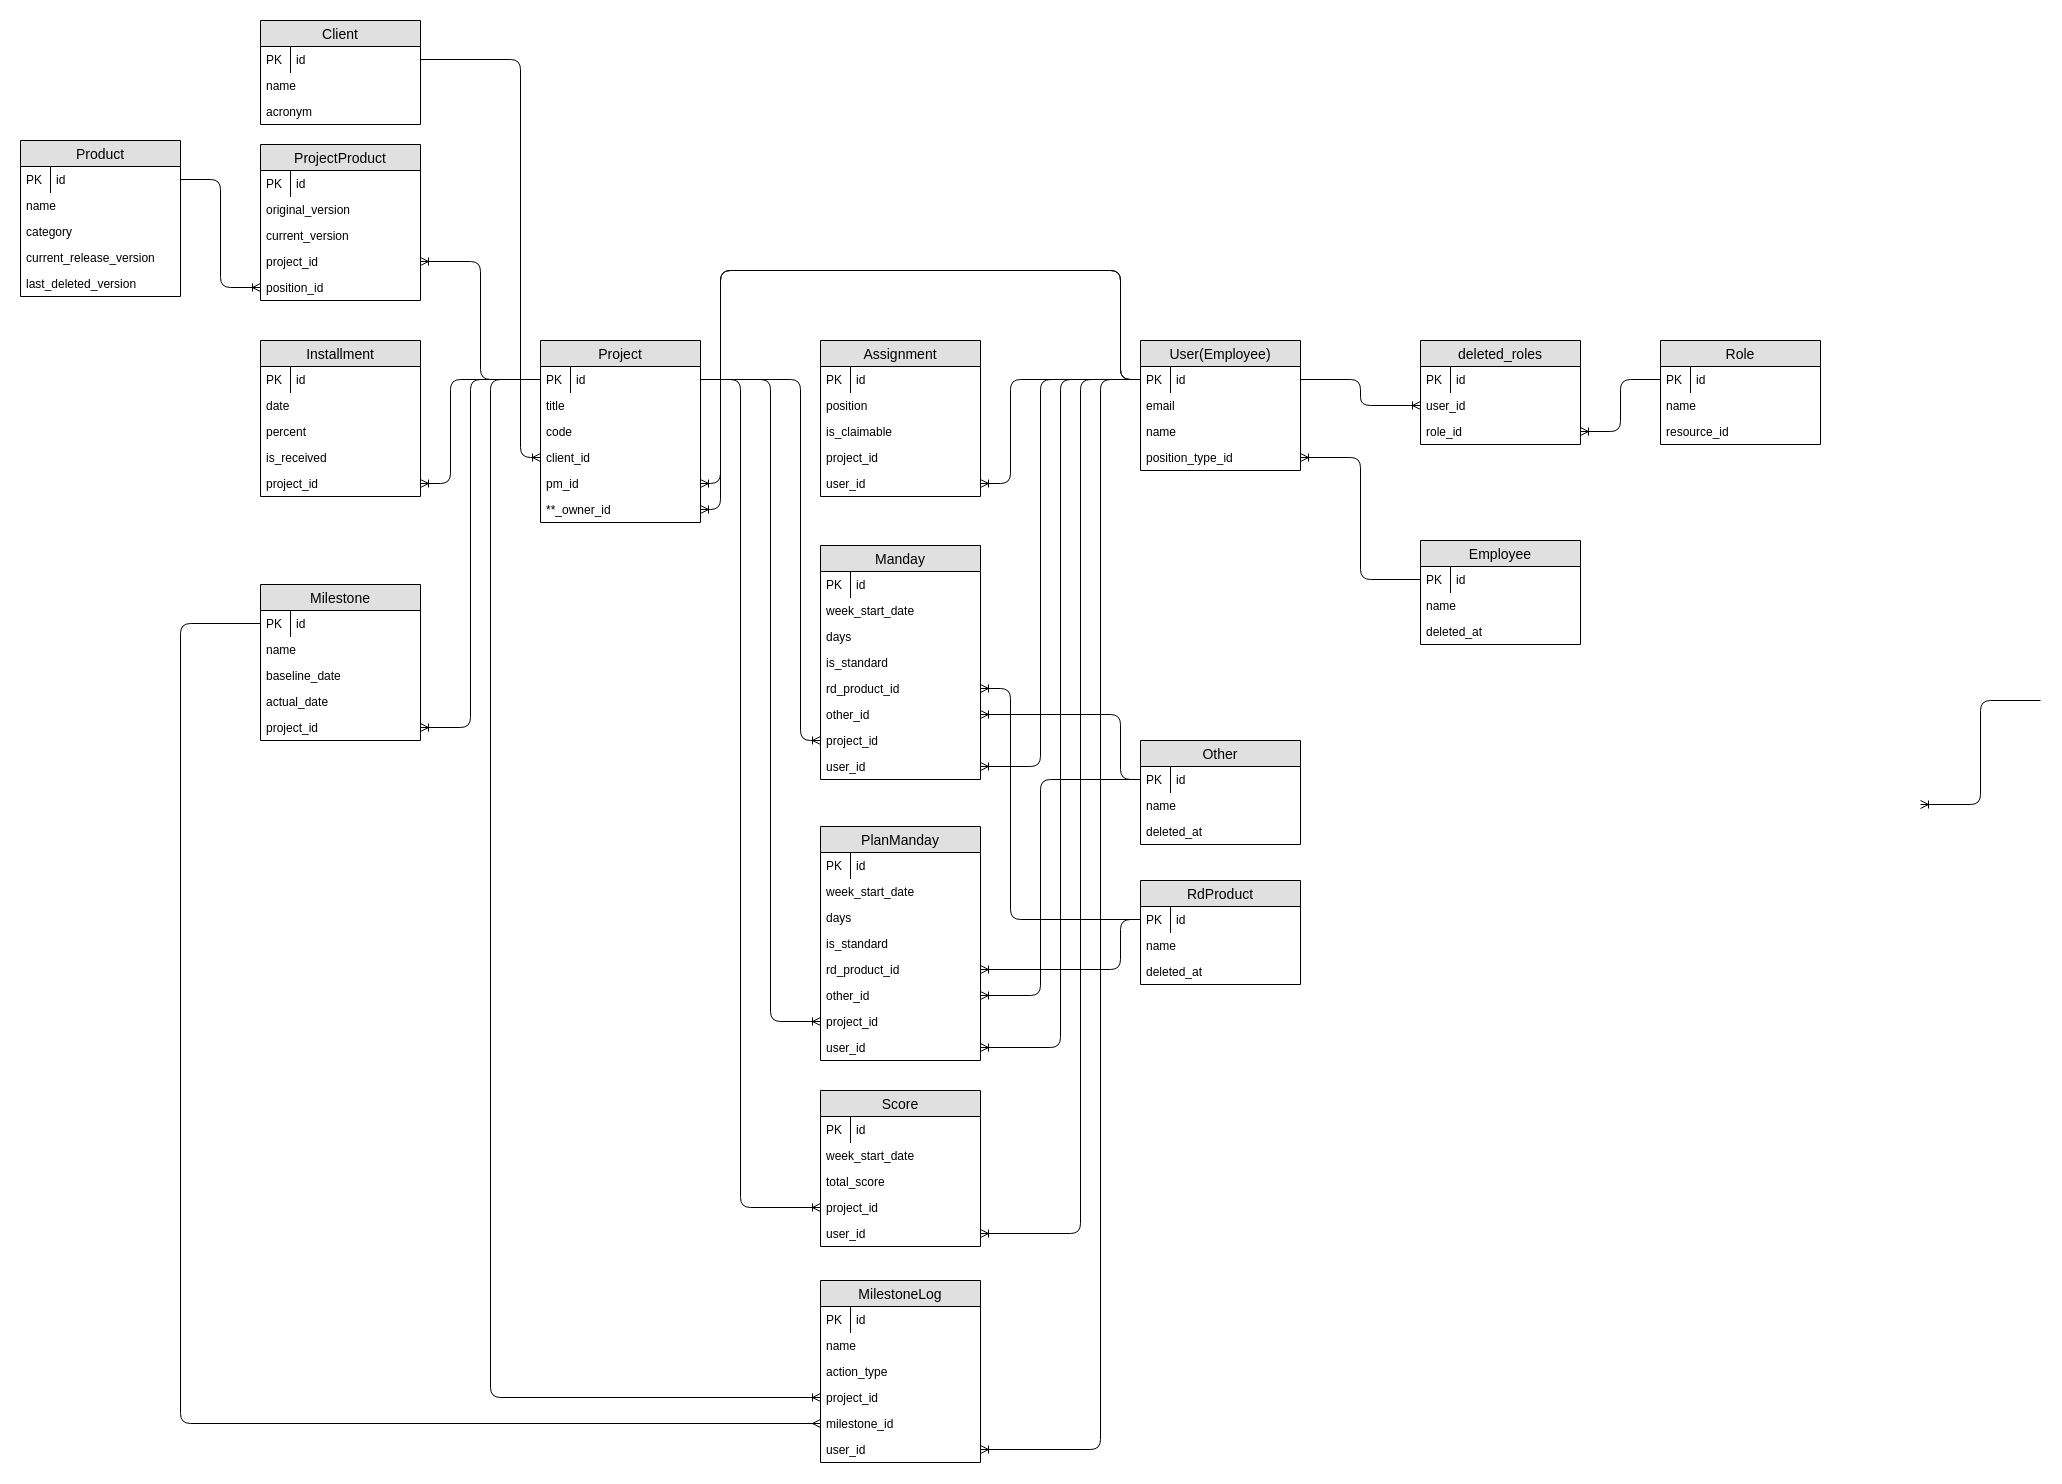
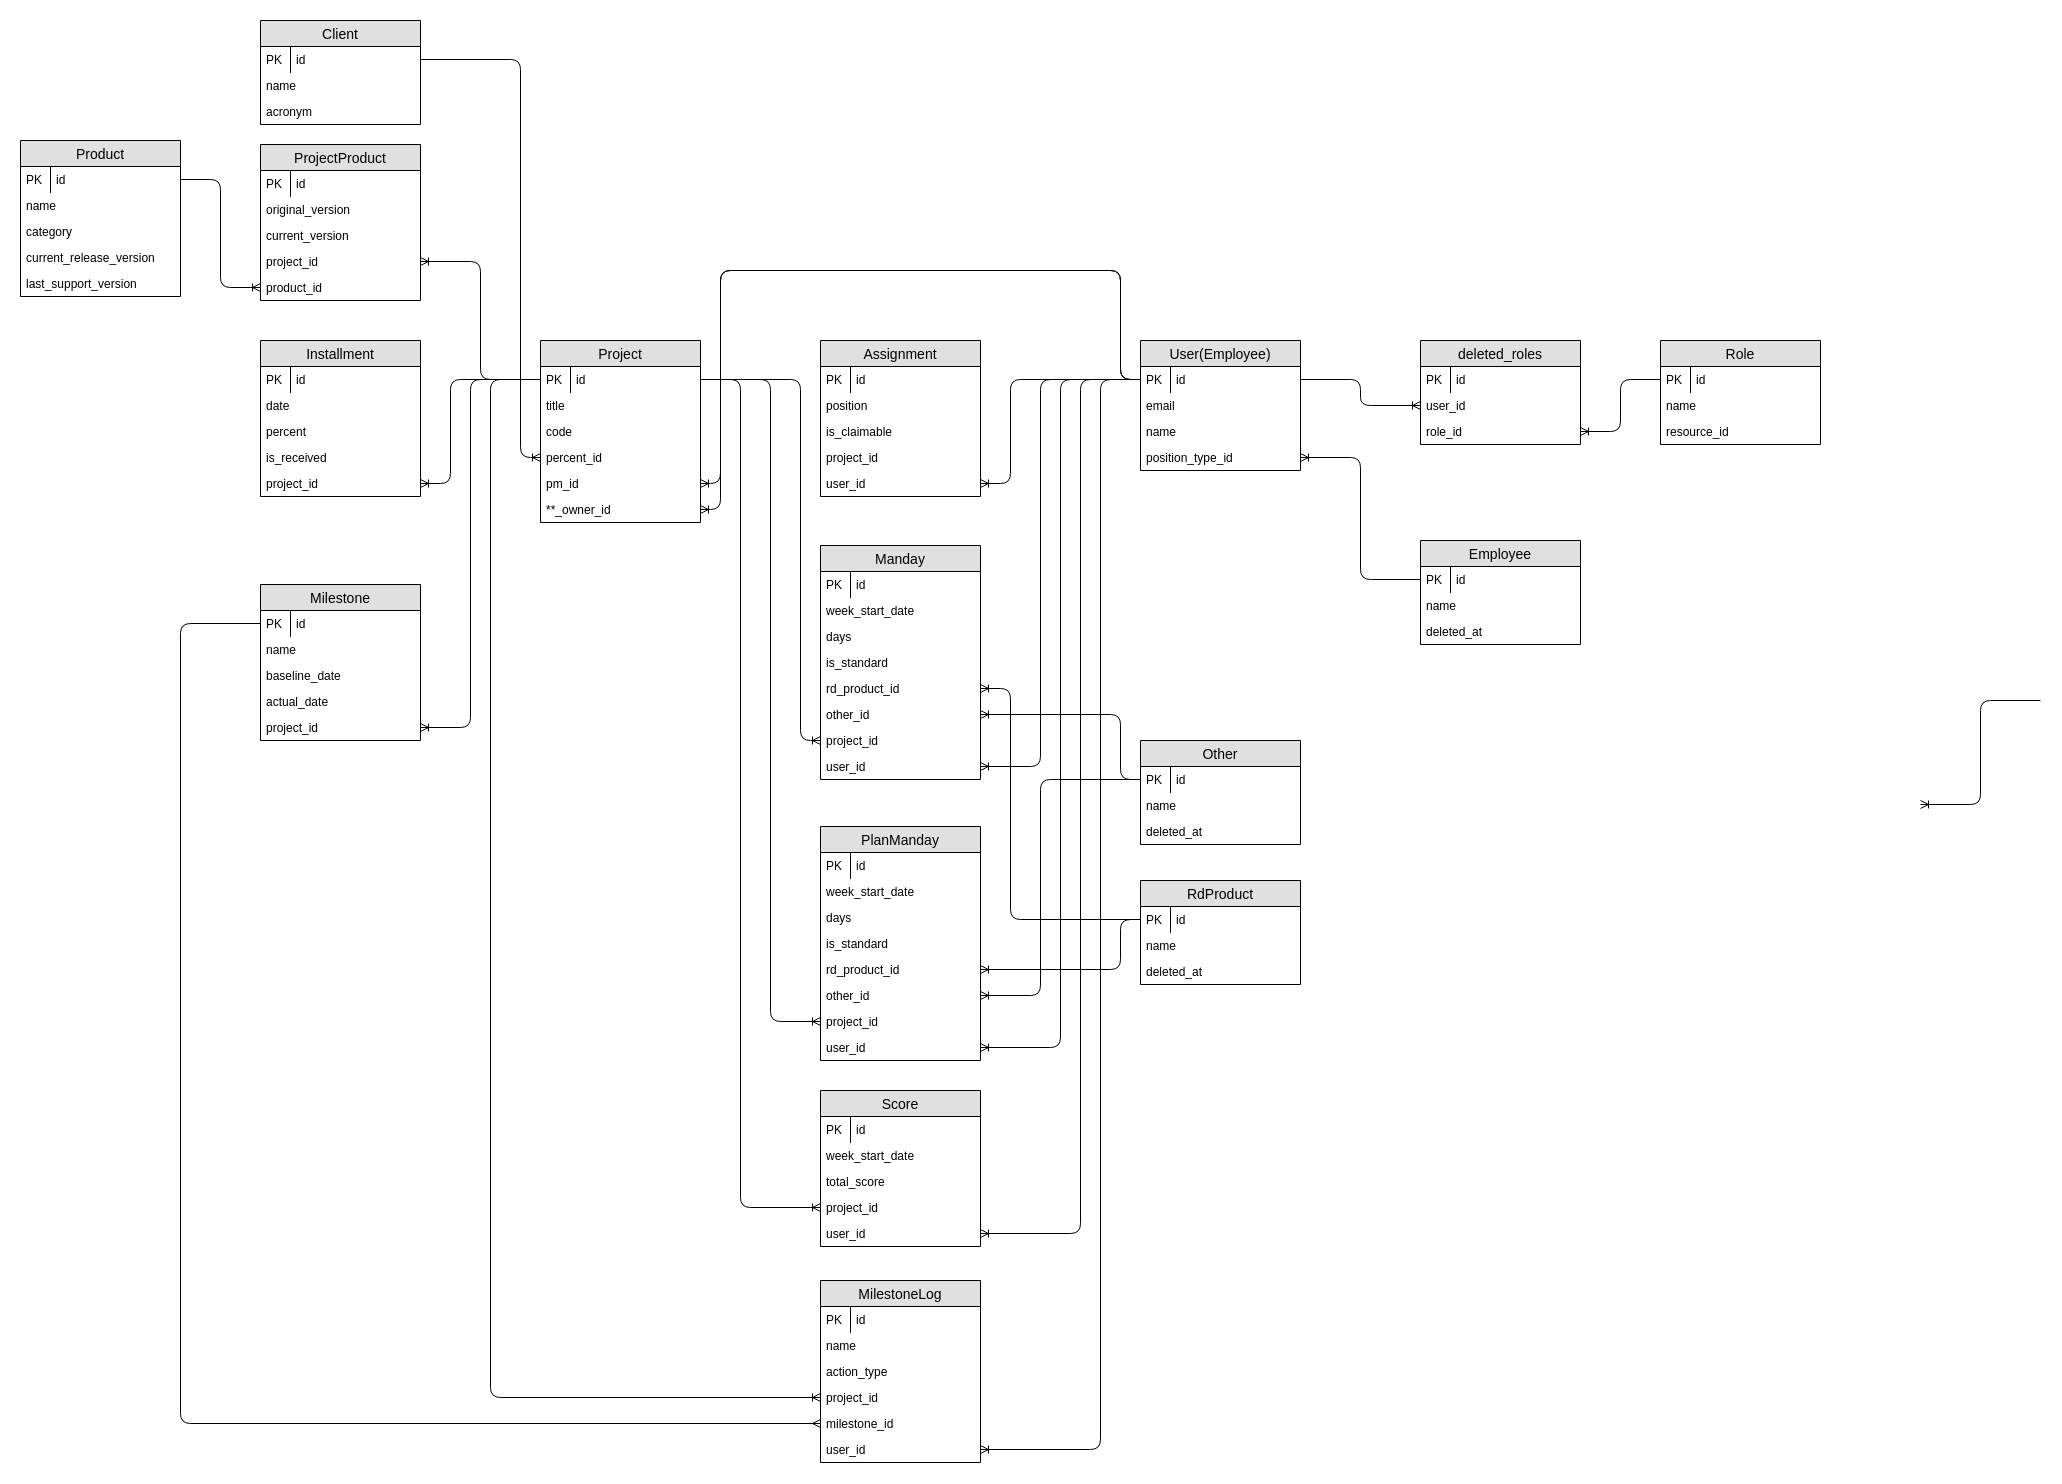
(89, 284) -> (90, 284)
(298, 288) -> (298, 288)
(572, 458) -> (578, 458)
